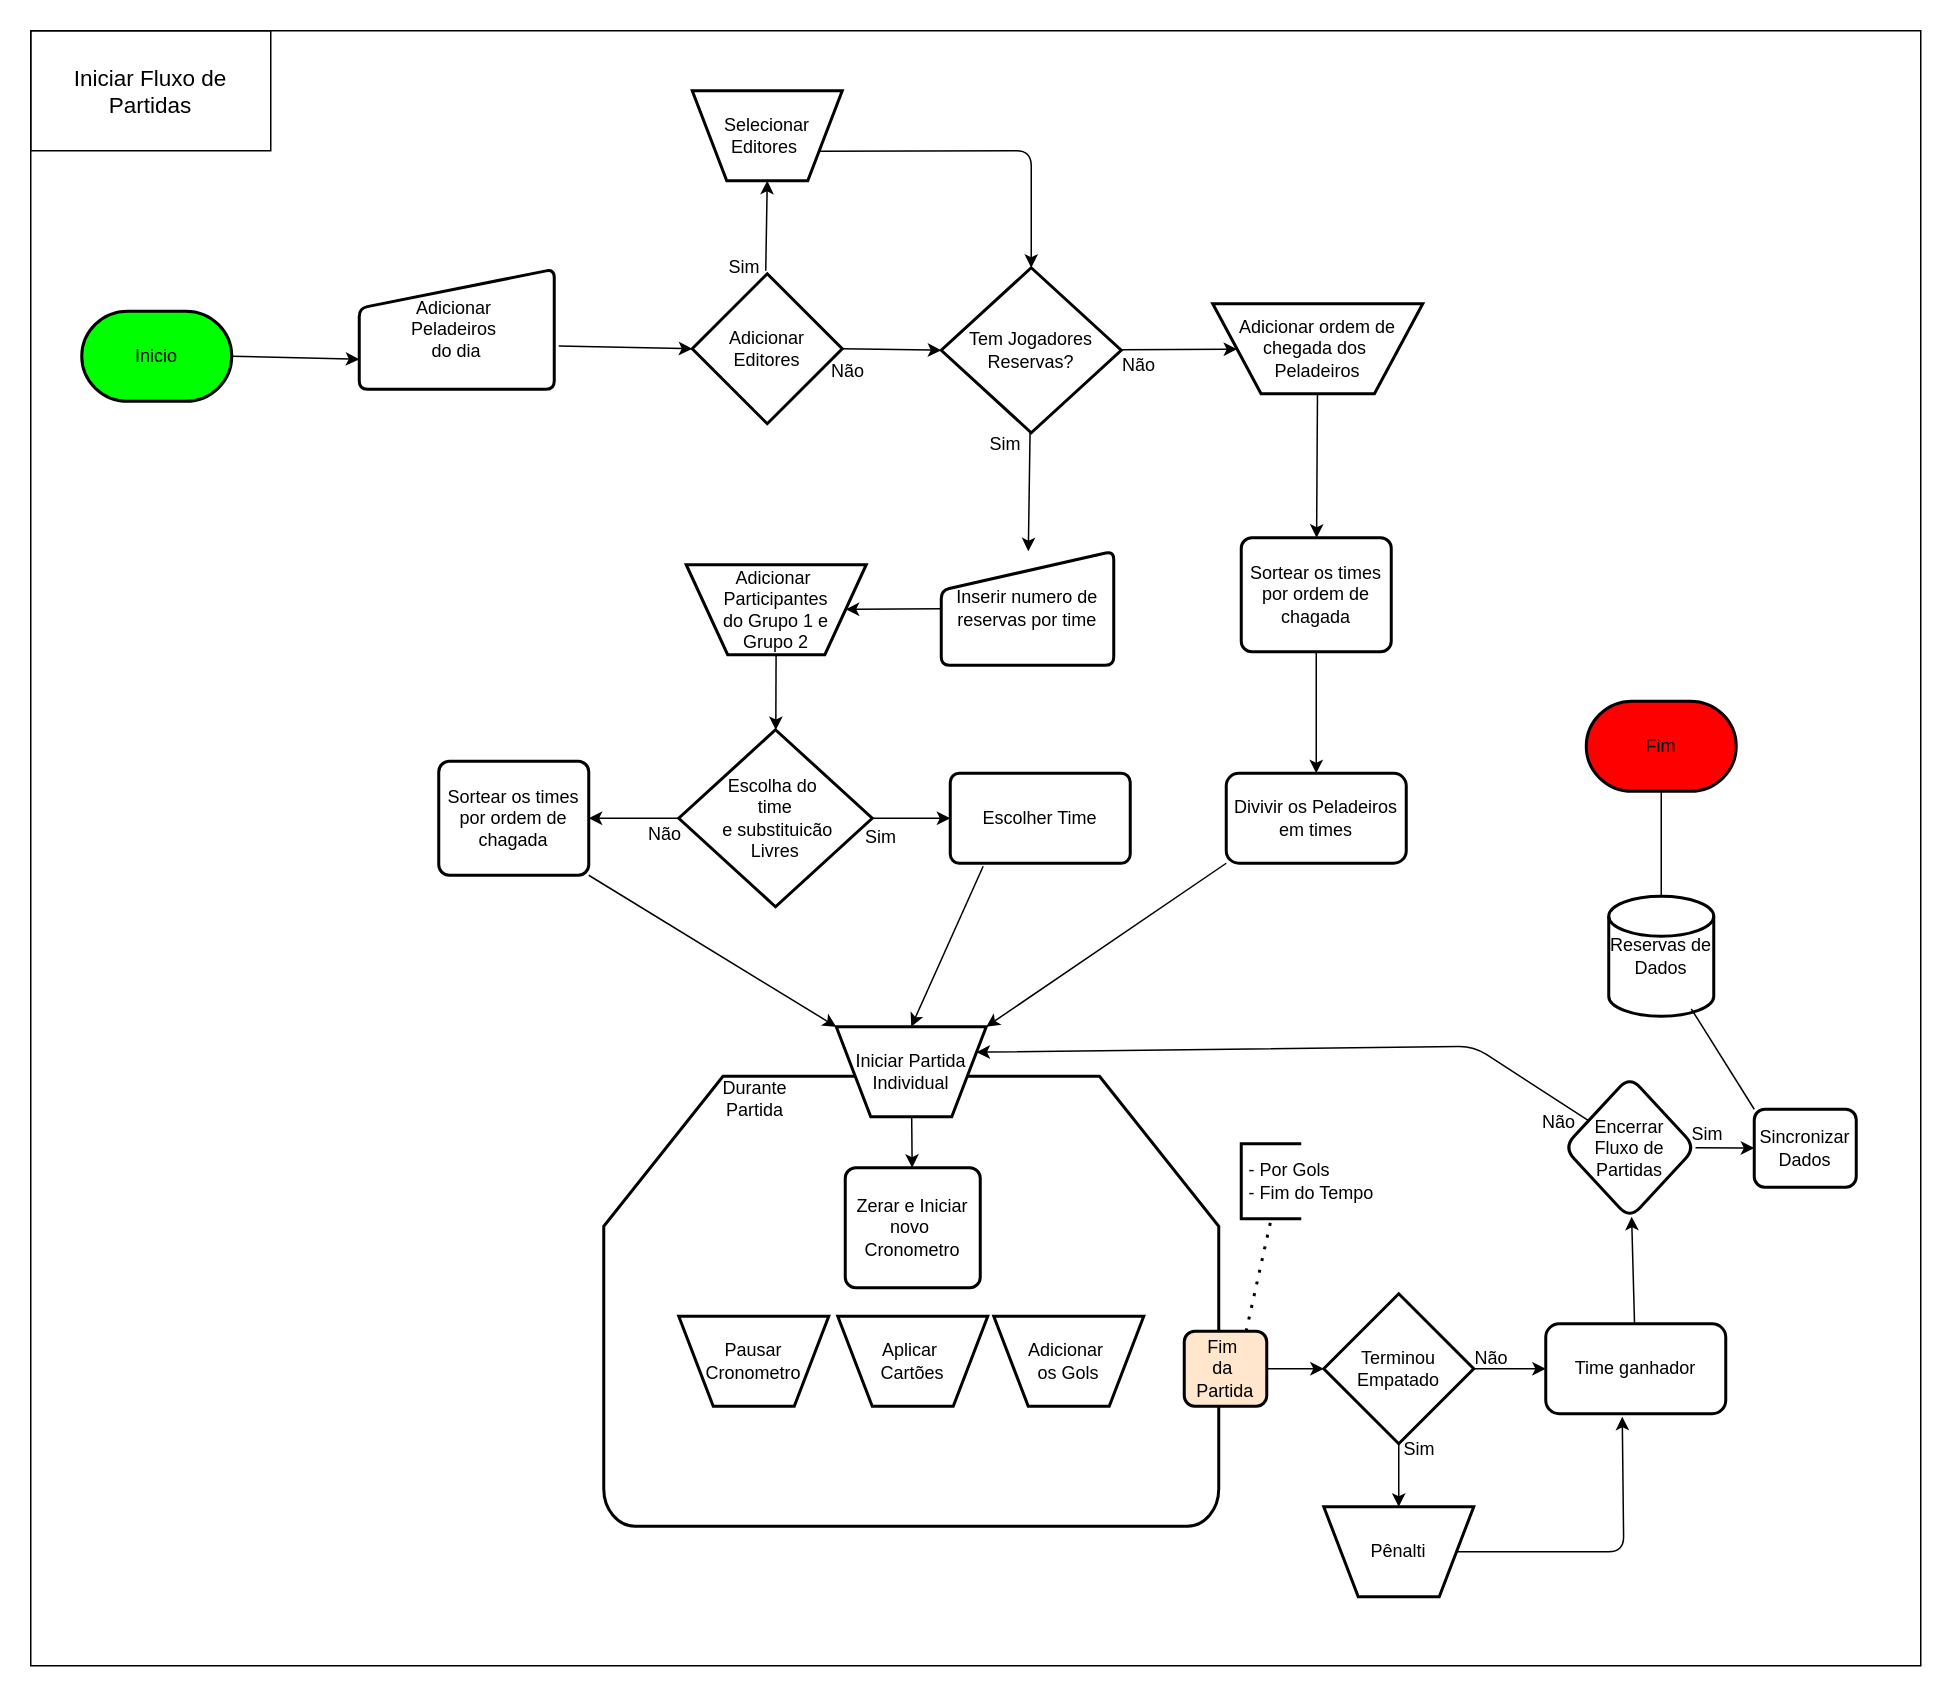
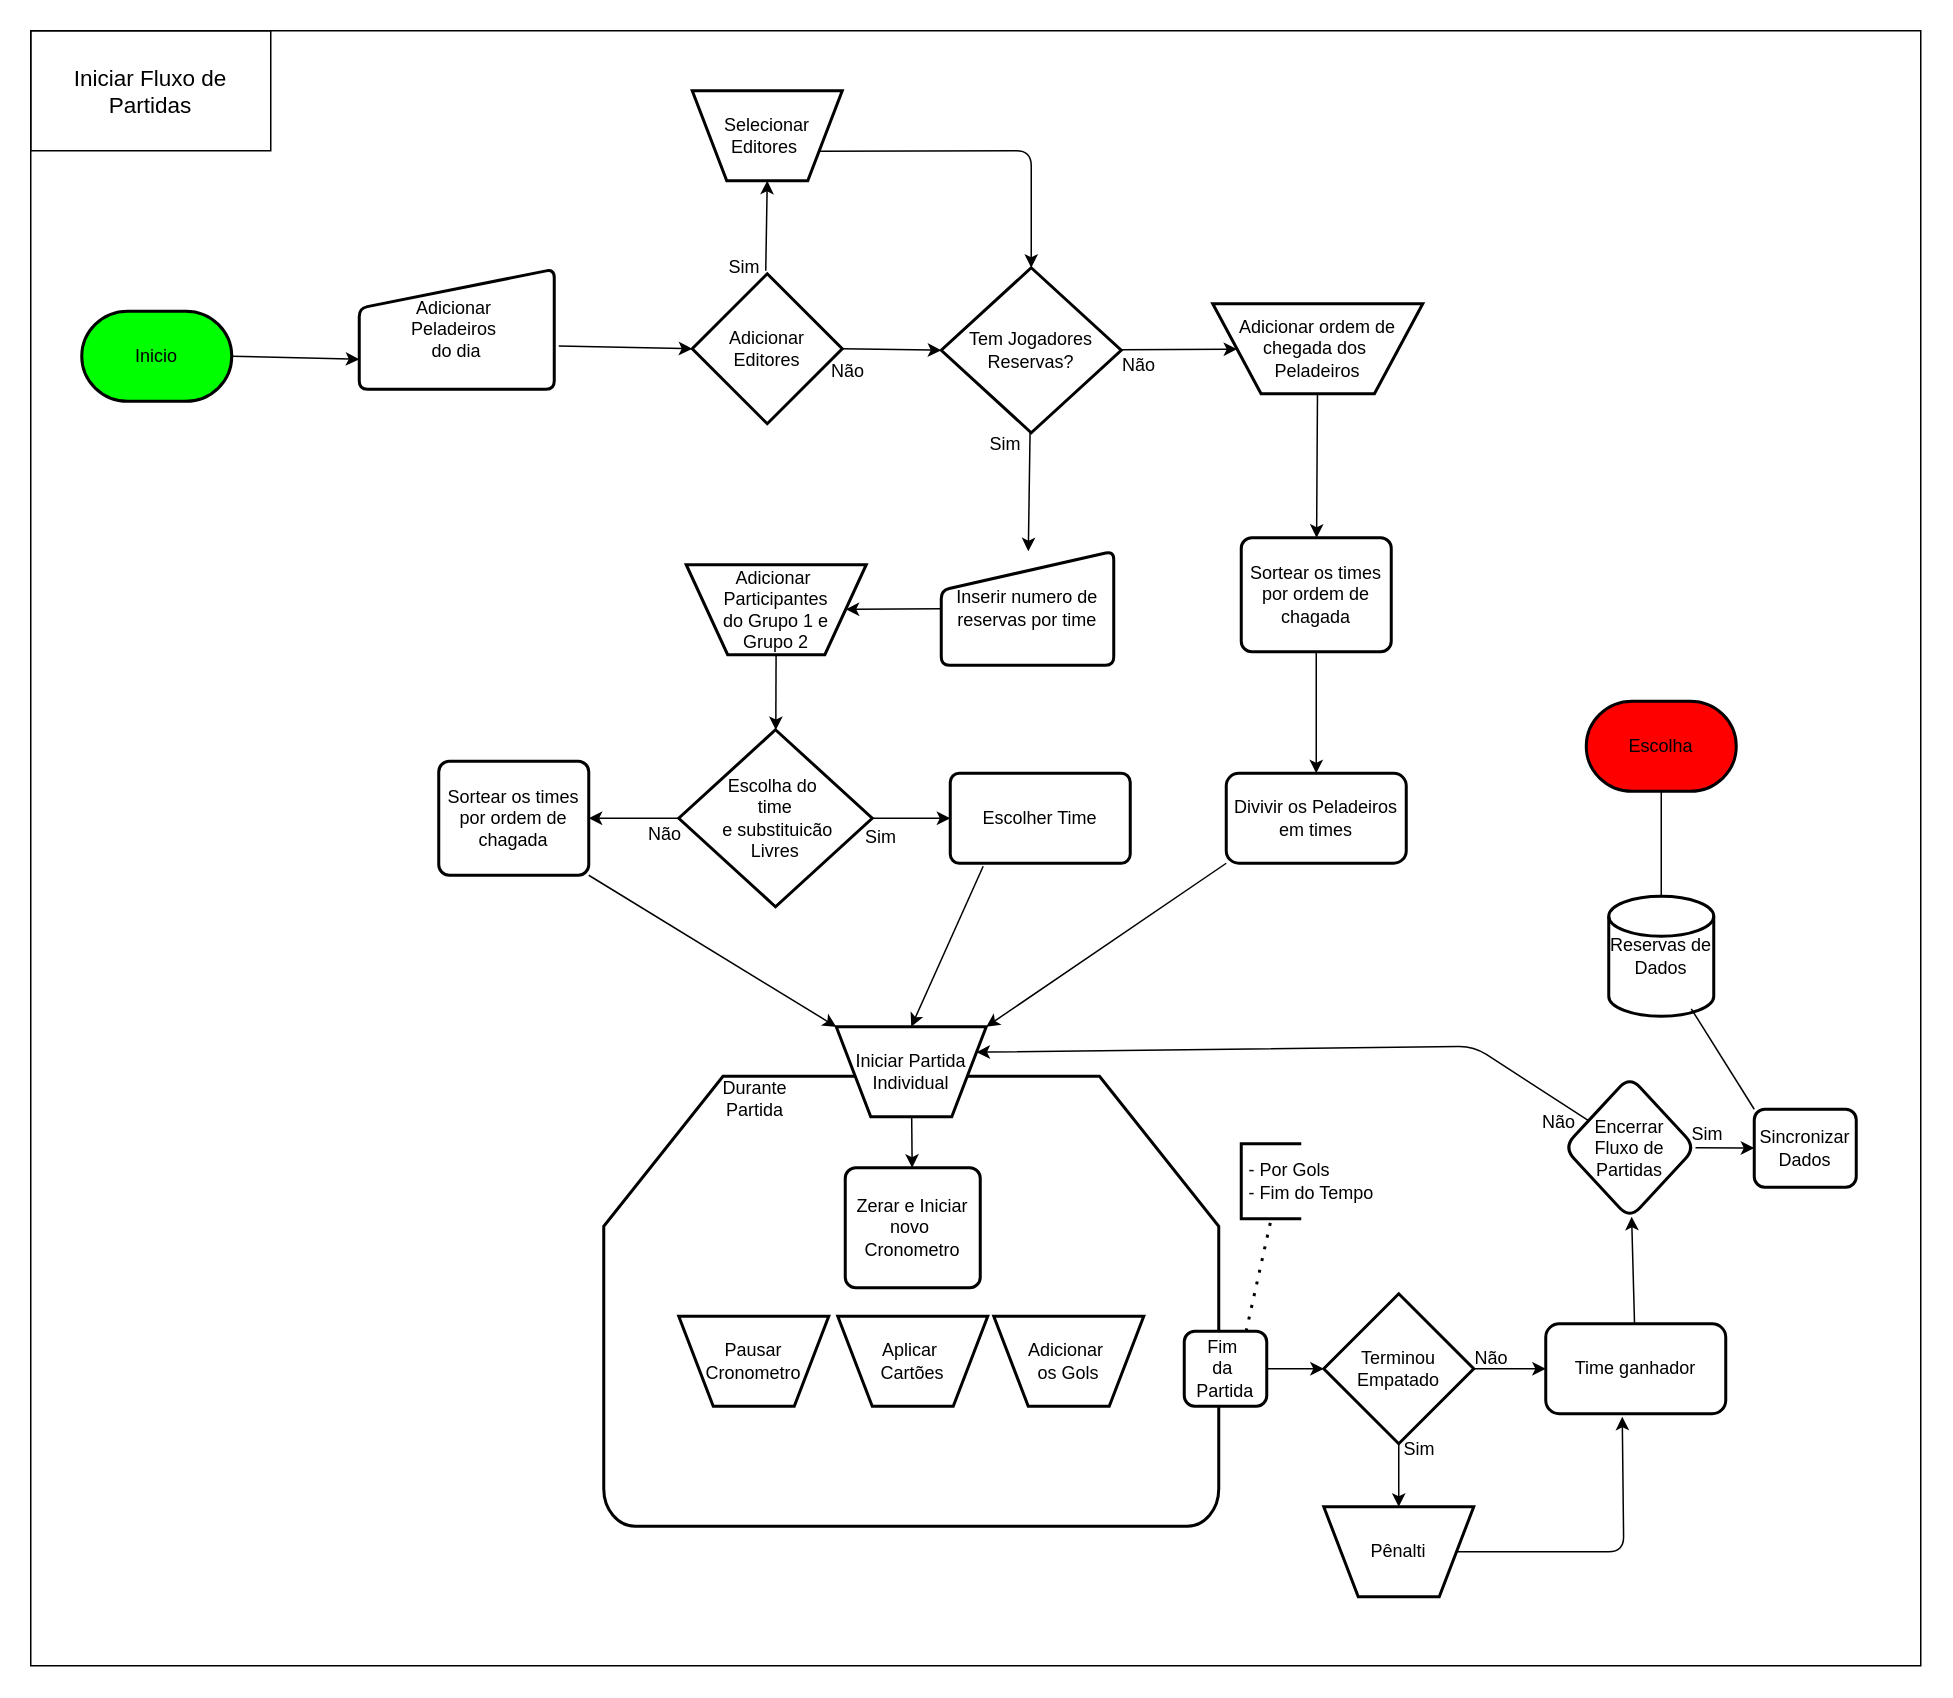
(1661, 746) -> (1661, 746)
(1226, 1369) -> (1226, 1369)
